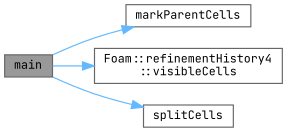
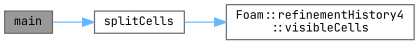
(188, 16) -> none
(68, 66) -> (200, 22)
